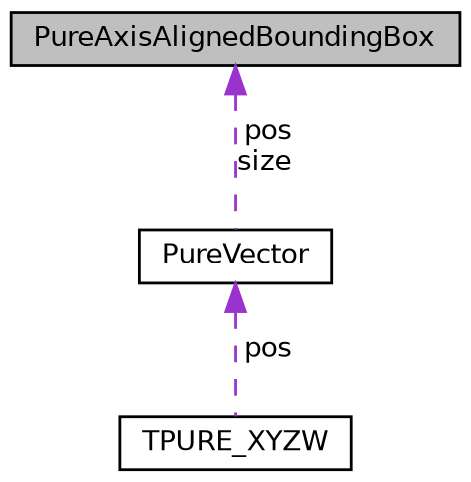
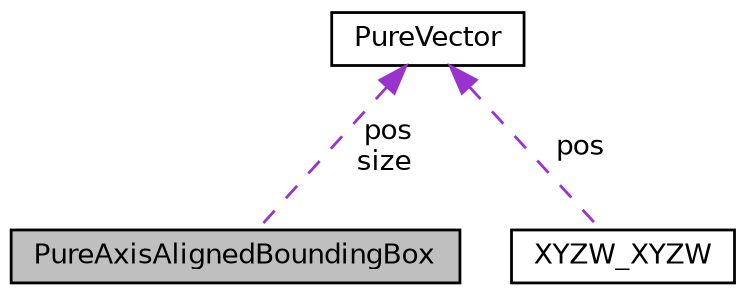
(236, 162) -> (322, 158)
(236, 443) -> (623, 256)
